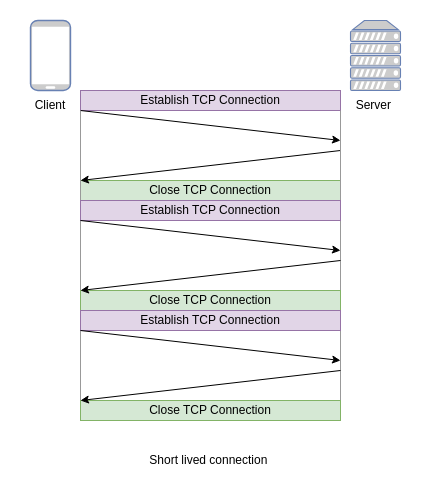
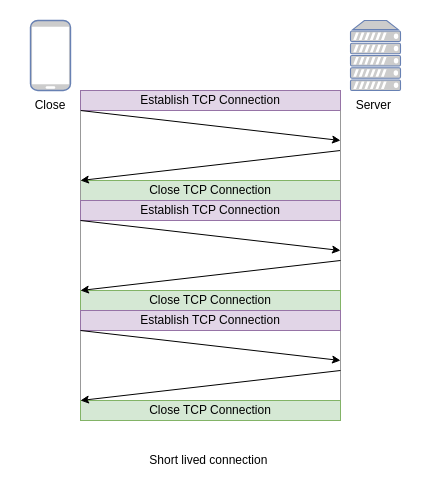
(51, 106) -> (51, 106)
